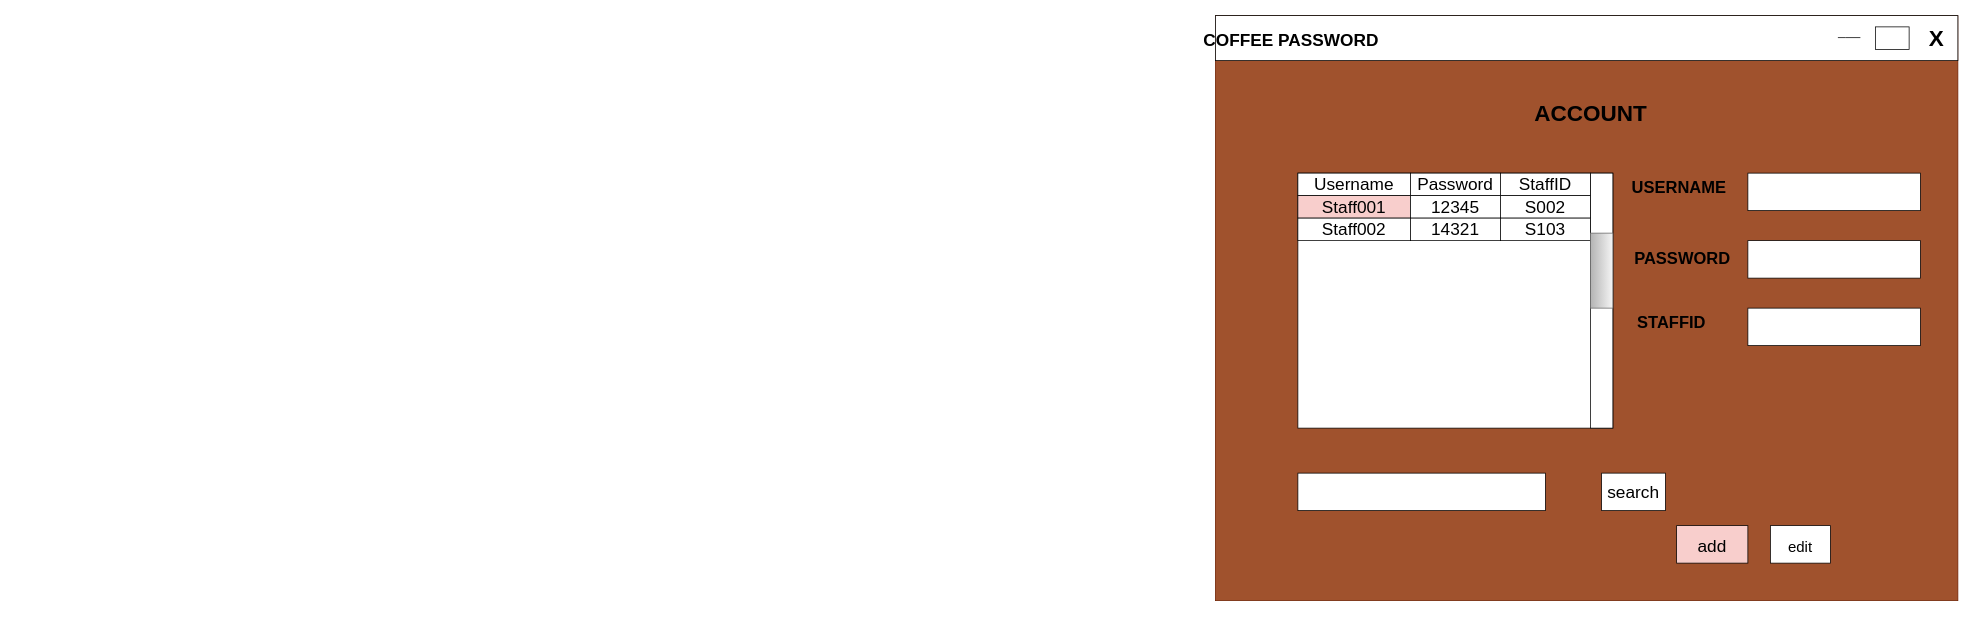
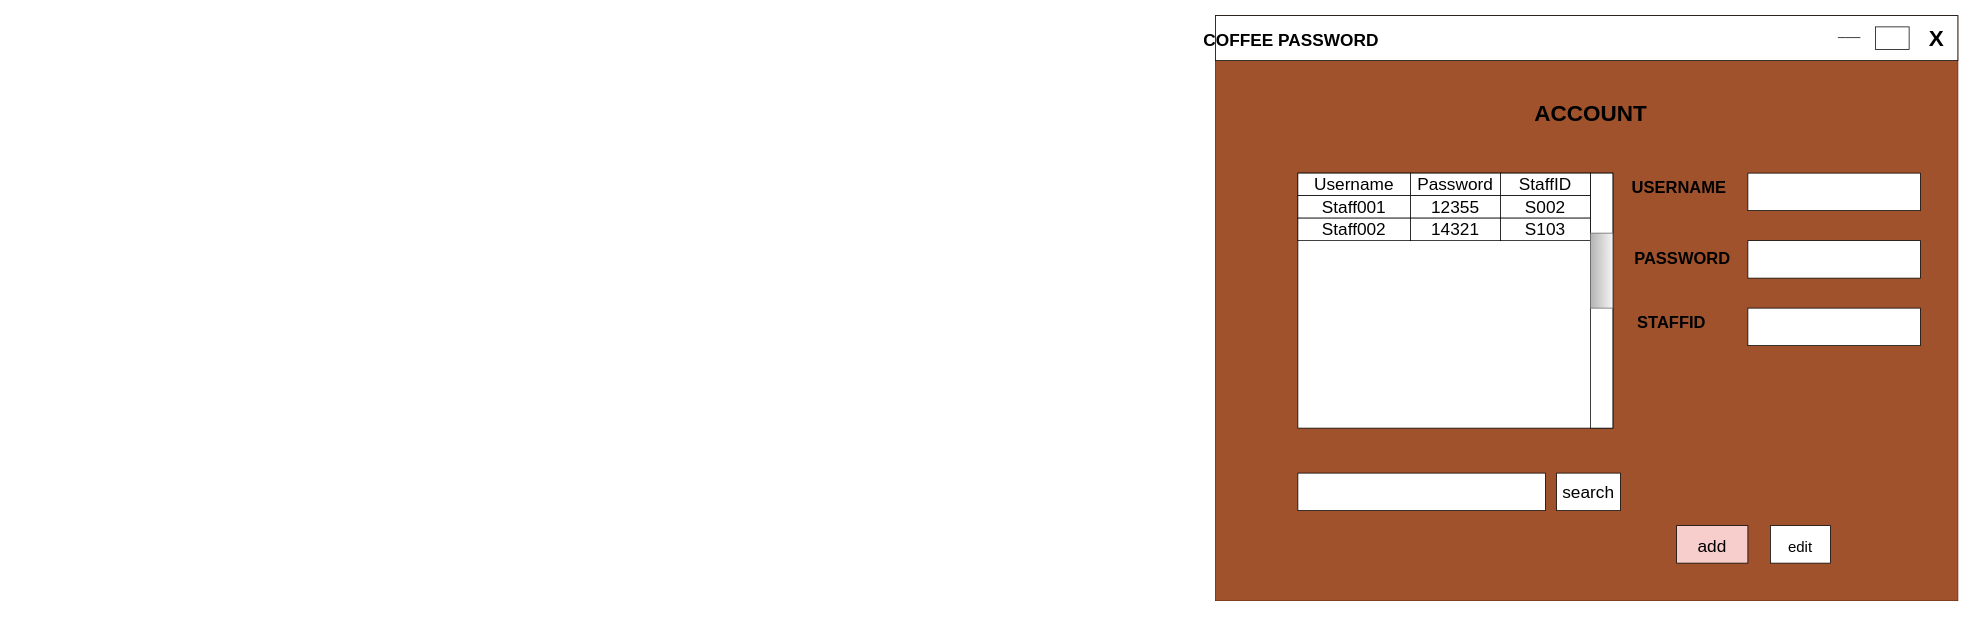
(1354, 207) -> (1354, 207)
(1455, 207) -> (1455, 207)
(1634, 492) -> (1589, 492)
